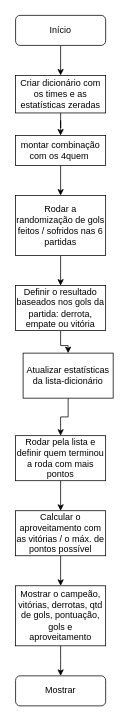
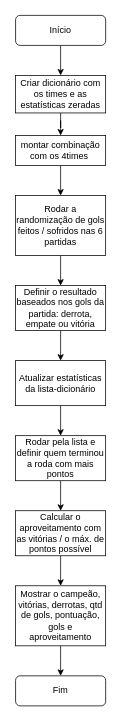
(60, 150) -> (60, 150)
(68, 375) -> (60, 383)
(60, 690) -> (60, 690)
